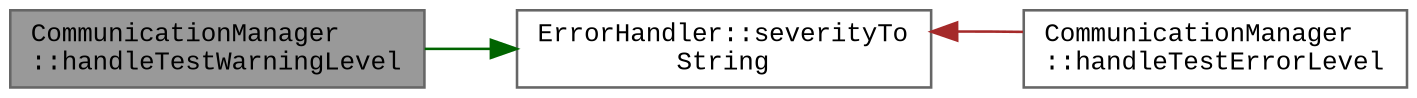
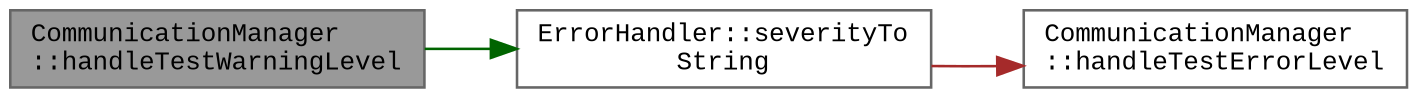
(990, 32) -> (964, 66)
